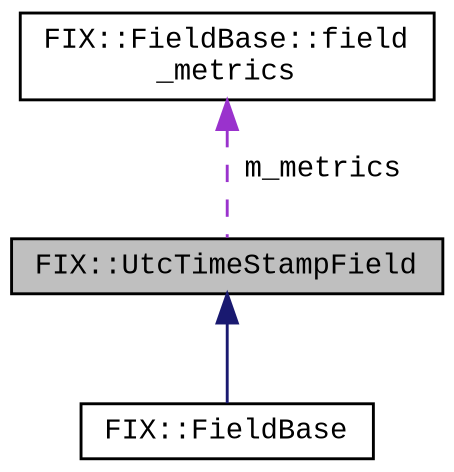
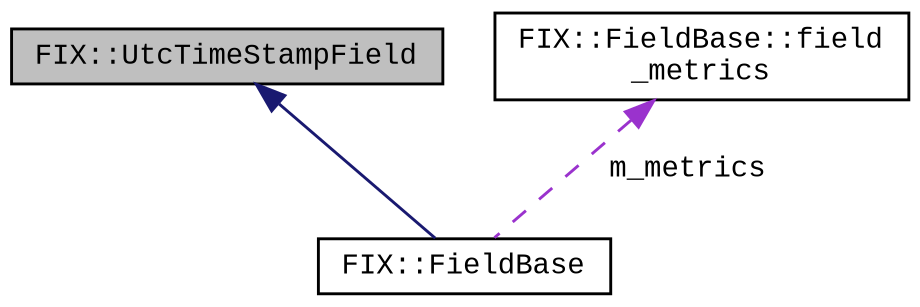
(227, 184) -> (563, 179)
